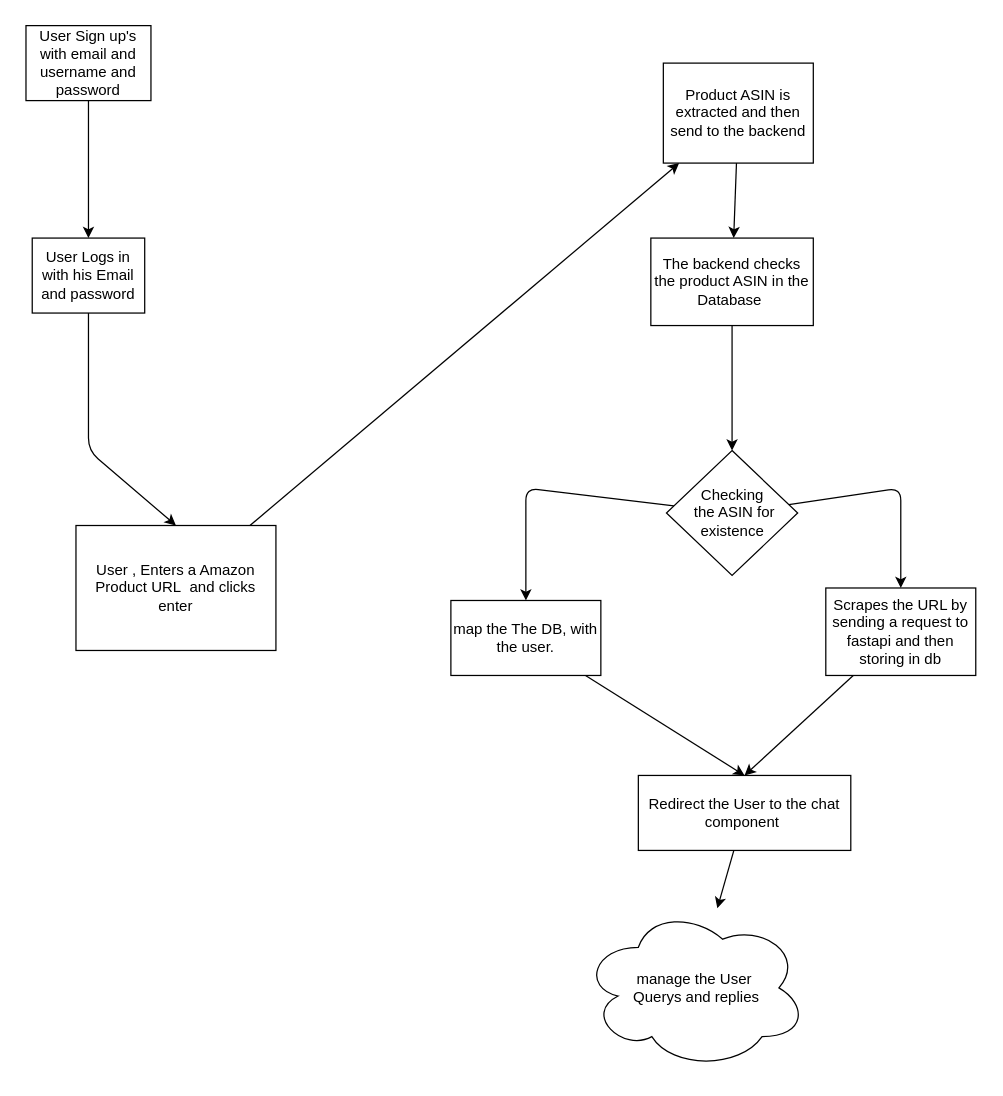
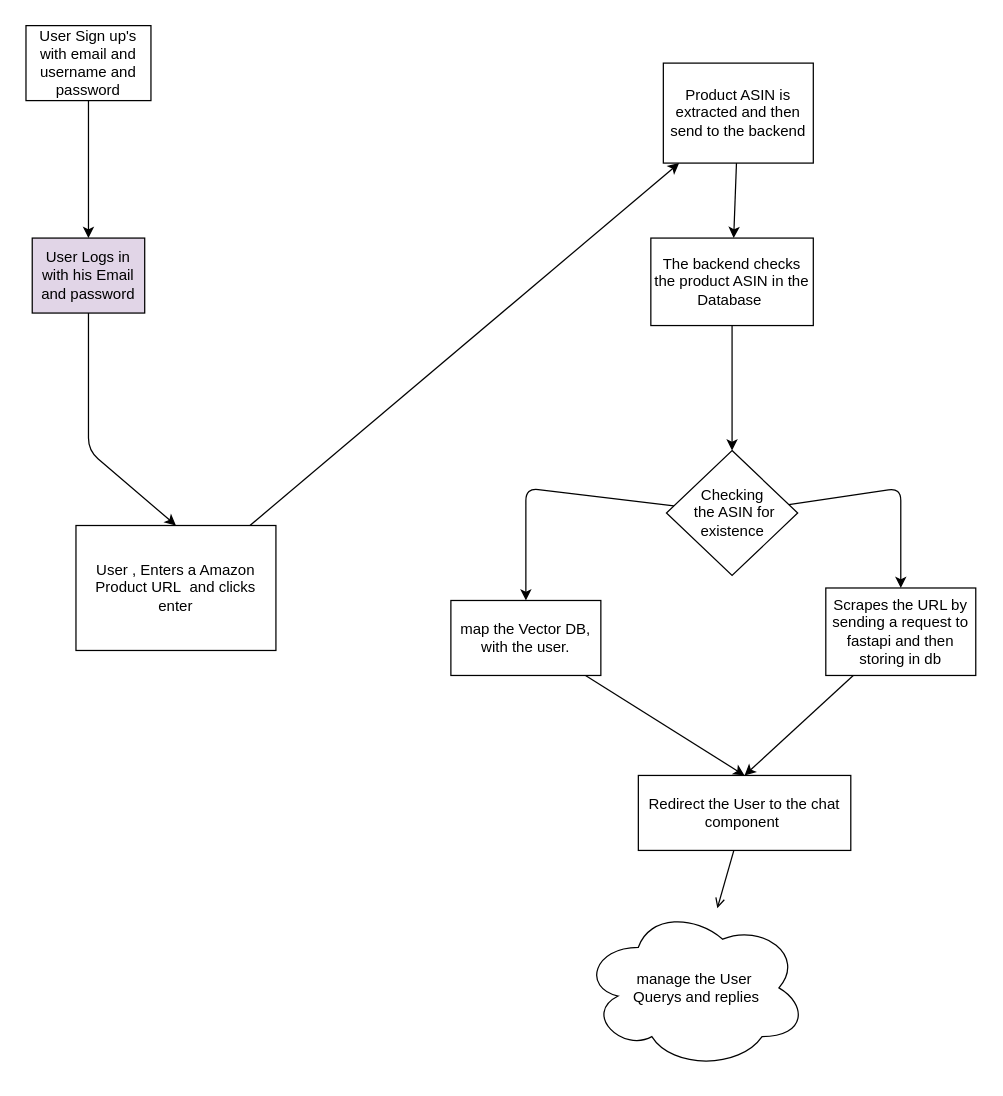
(88, 276) -> (88, 276)
(526, 638) -> (526, 638)
(720, 899) -> (719, 901)
